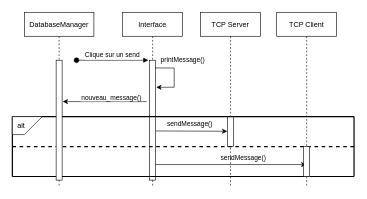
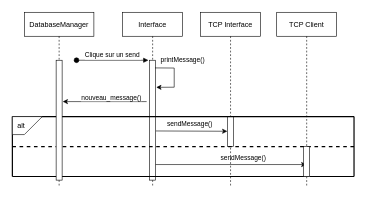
(230, 25) -> (230, 25)
